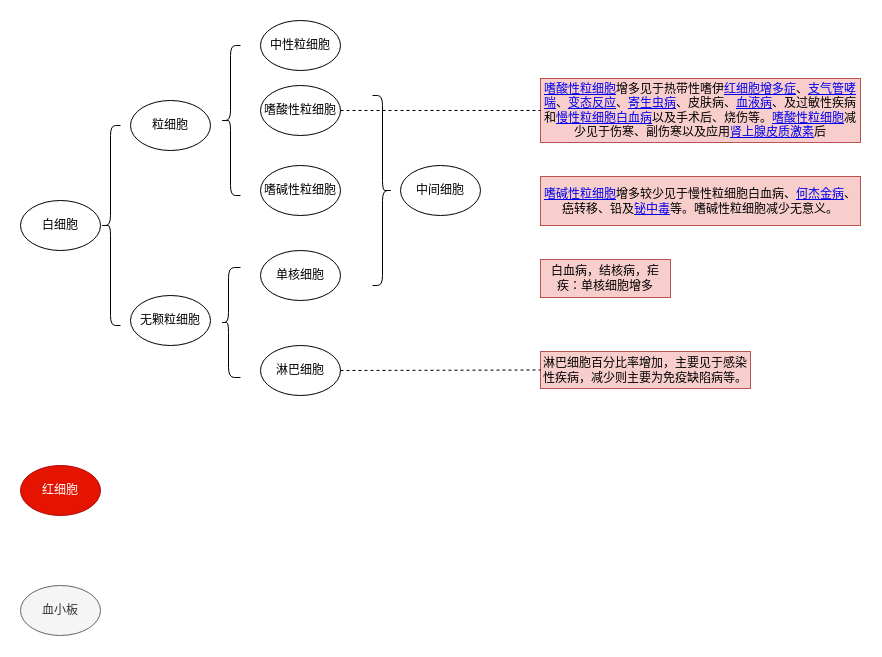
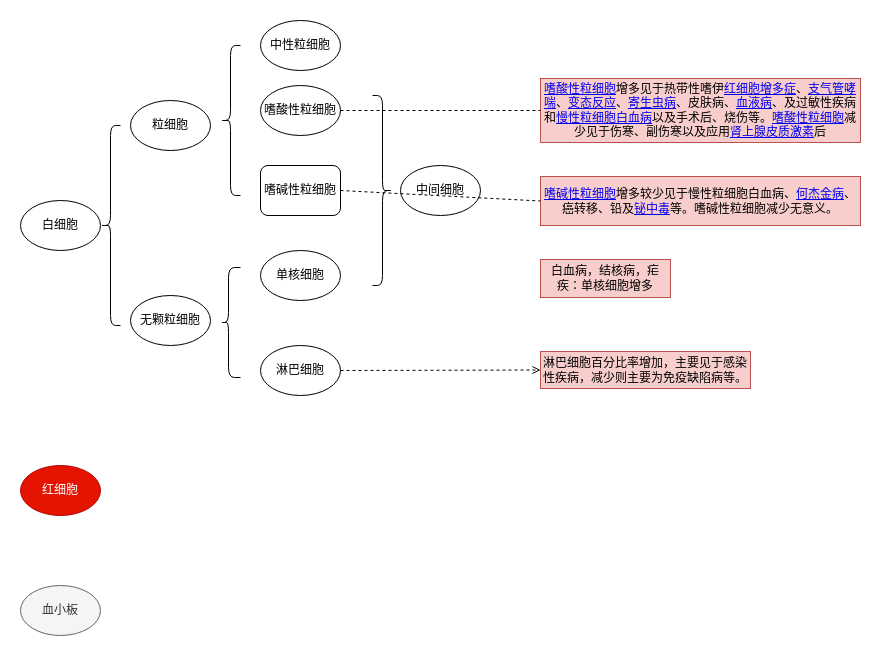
(301, 191) -> (301, 191)
none -> (441, 196)
(536, 370) -> (534, 370)
